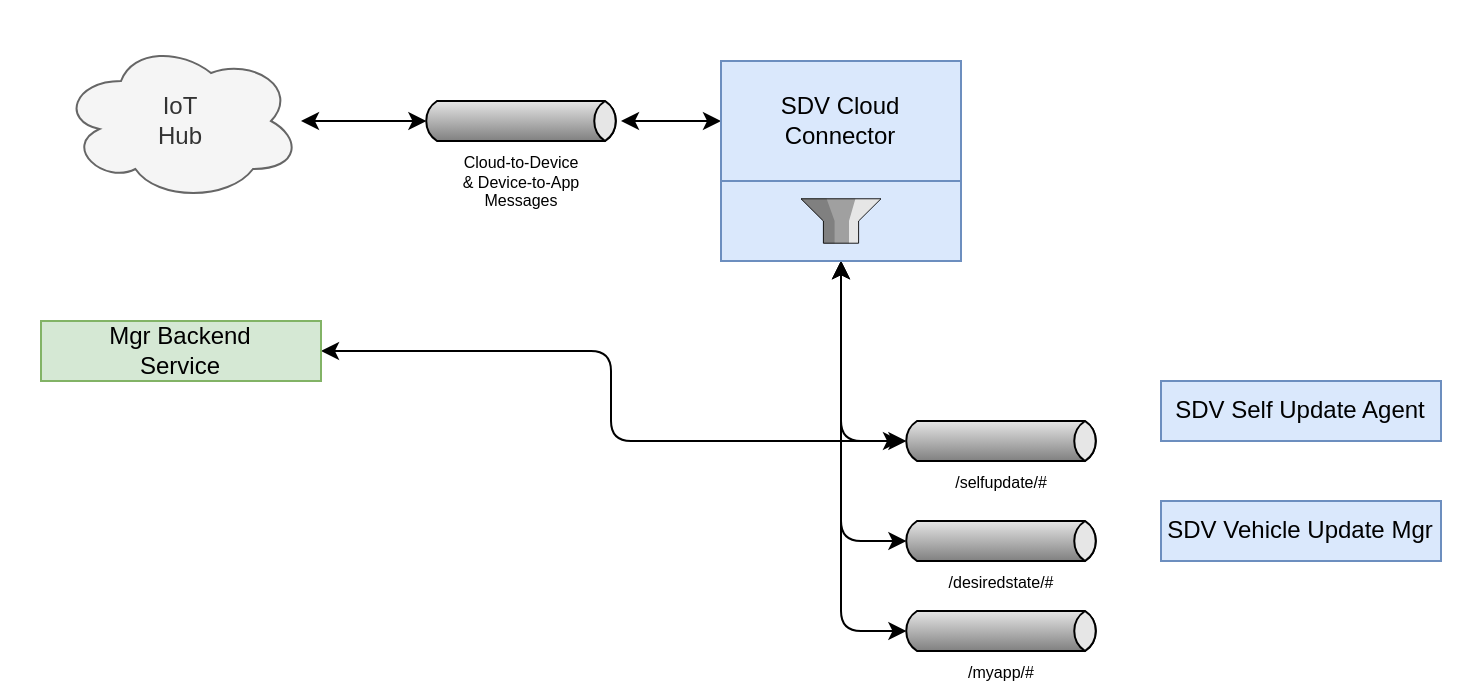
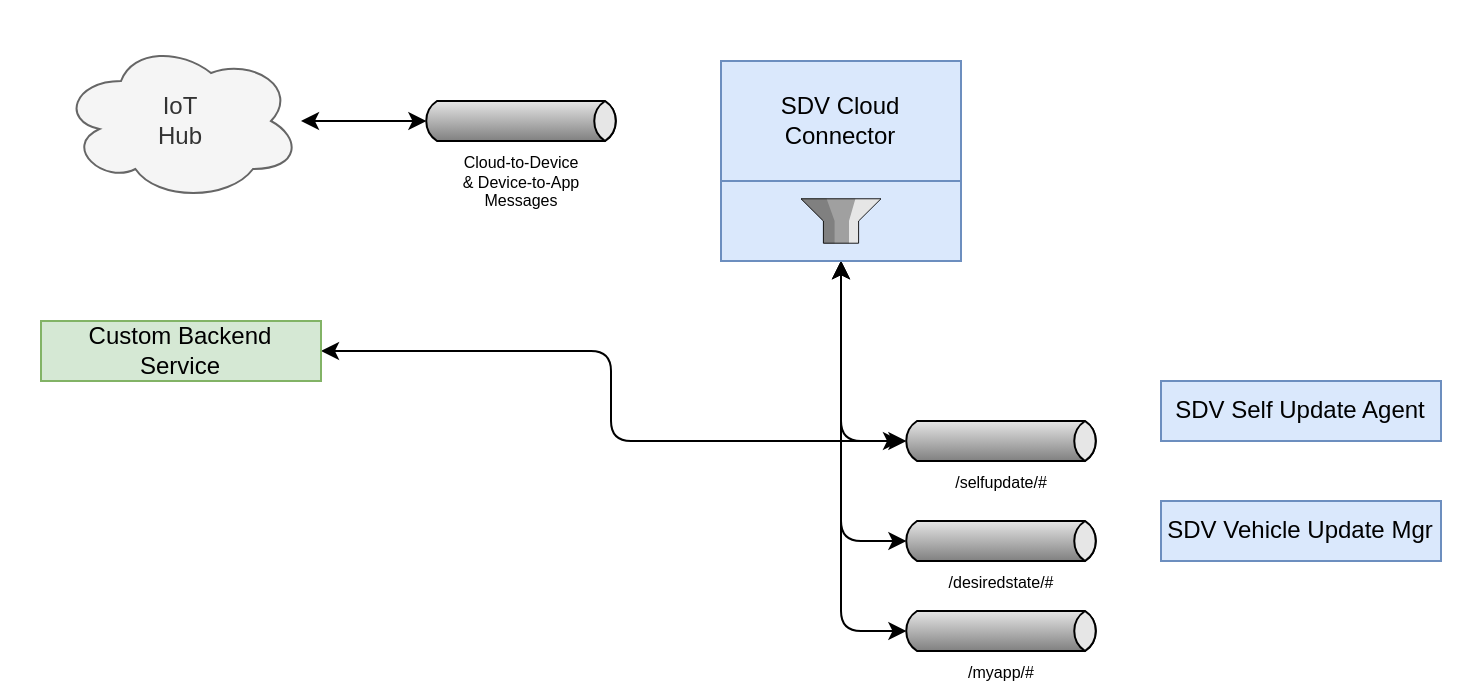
(671, 121) -> none
(181, 351) -> (181, 351)
